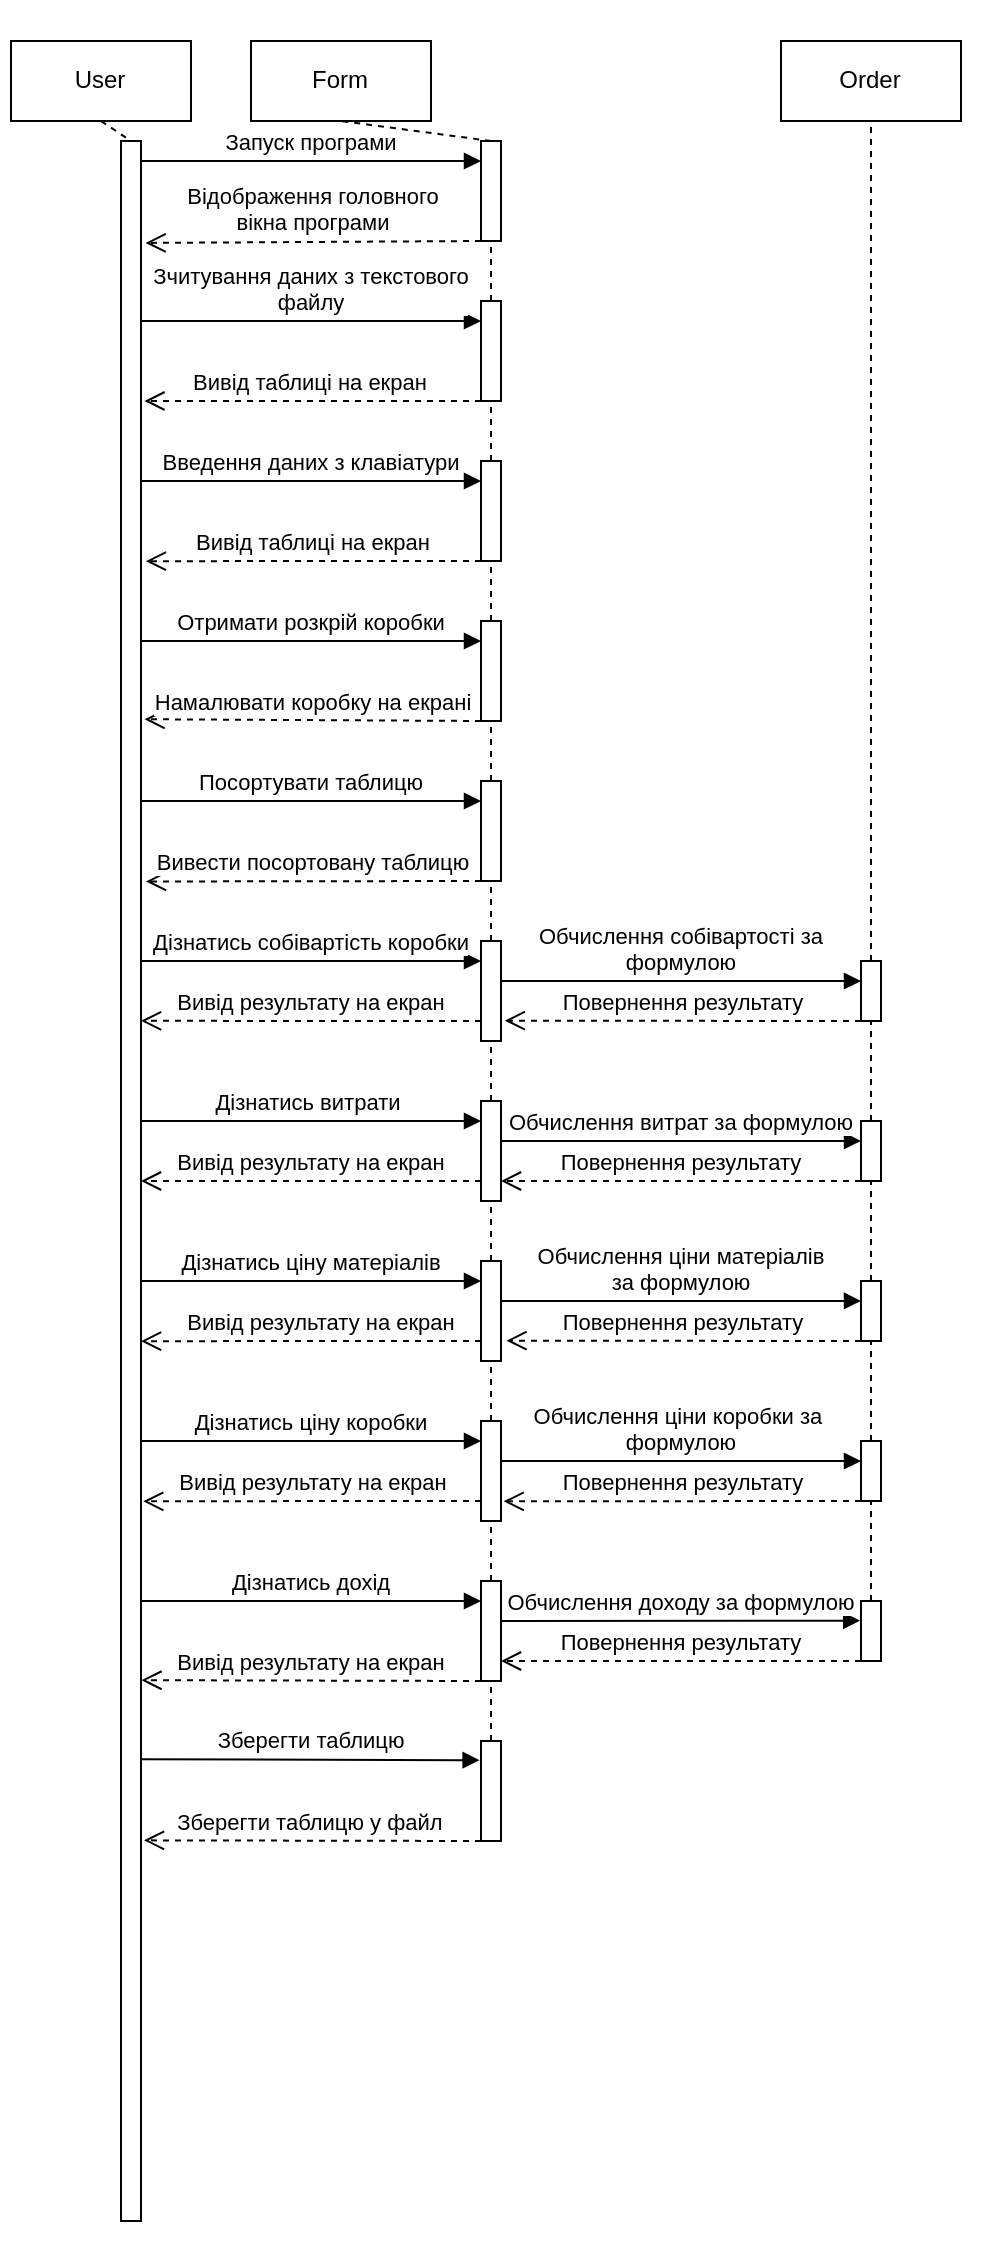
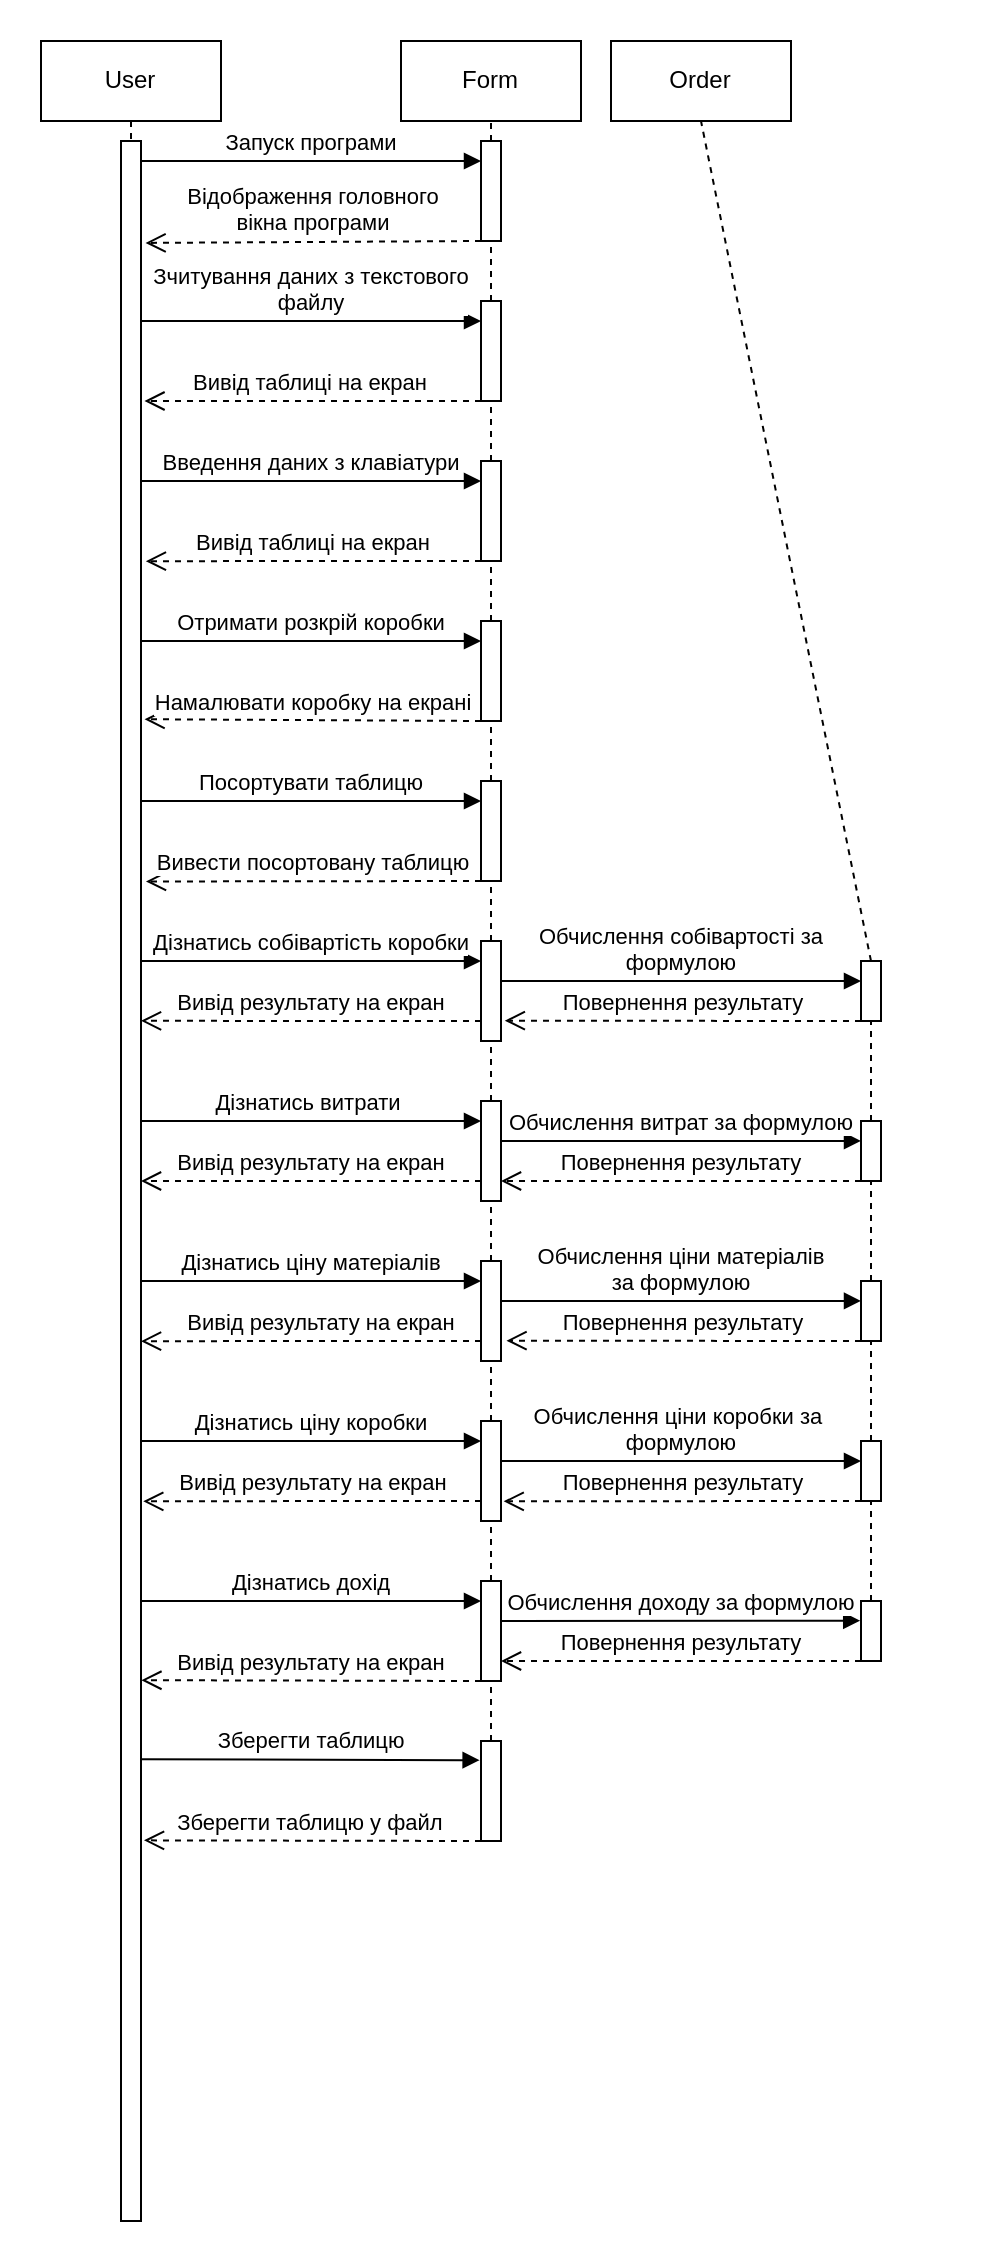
(101, 81) -> (131, 81)
(341, 81) -> (491, 81)
(871, 81) -> (701, 81)
